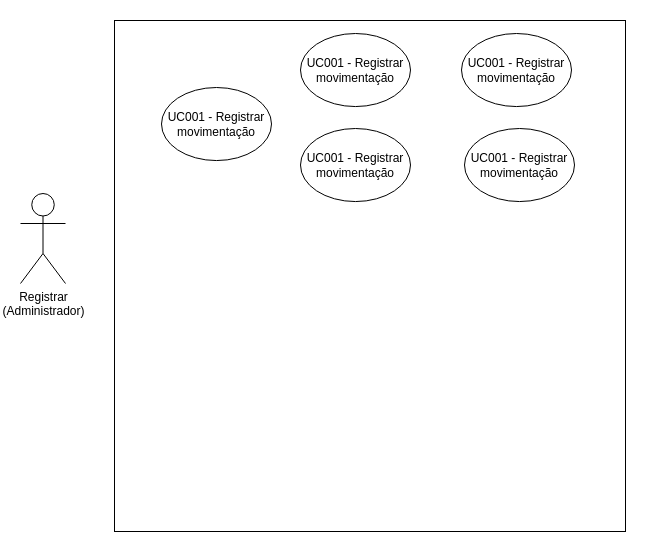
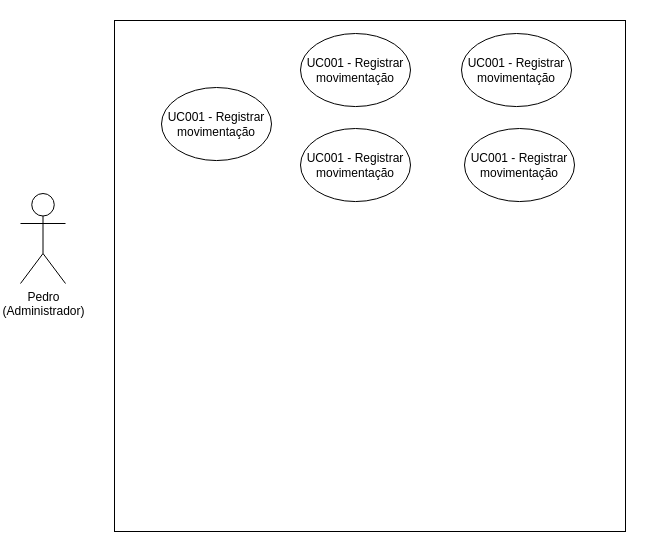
(44, 305) -> (44, 305)
